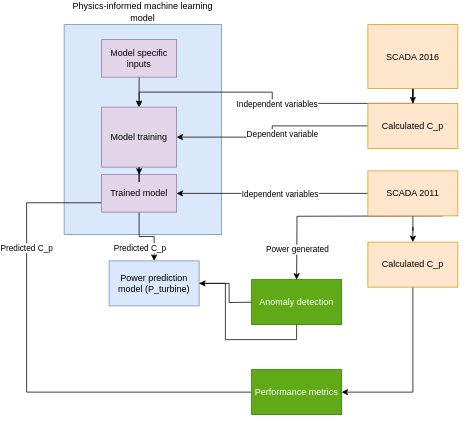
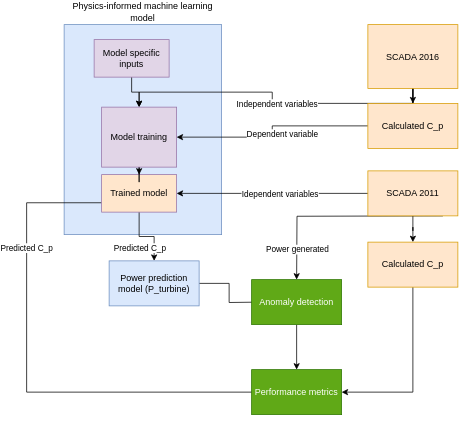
(139, 58) -> (132, 58)
(139, 193) -> (139, 193)
(235, 339) -> (297, 351)
